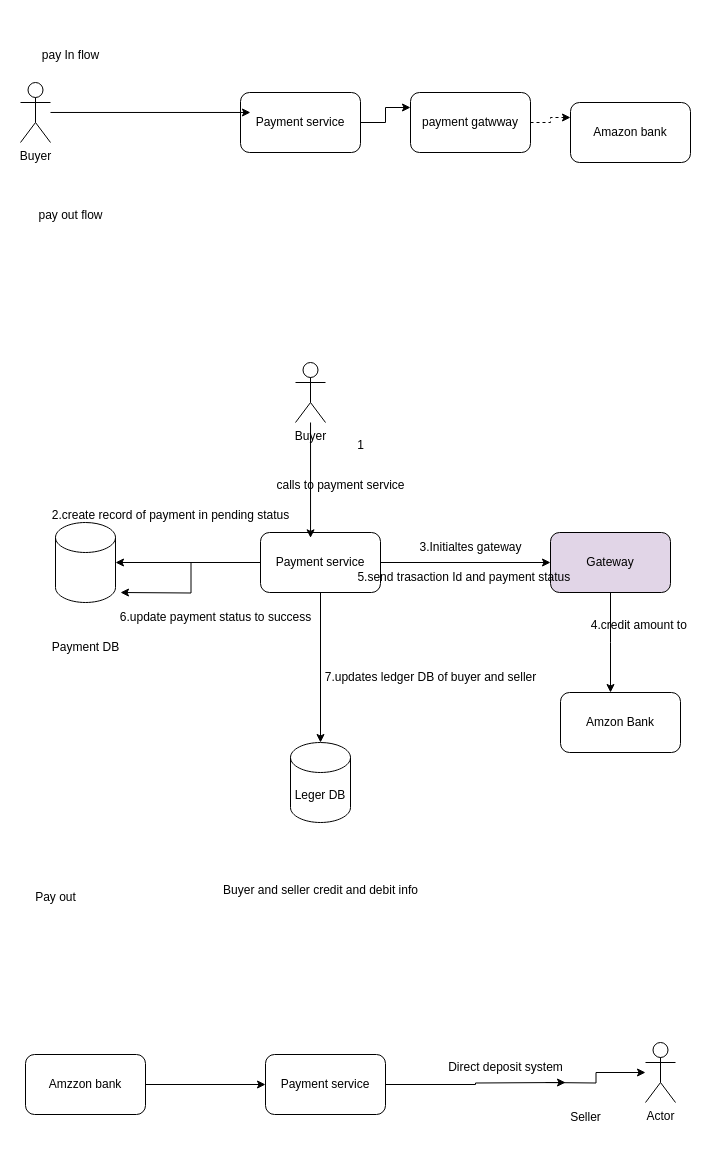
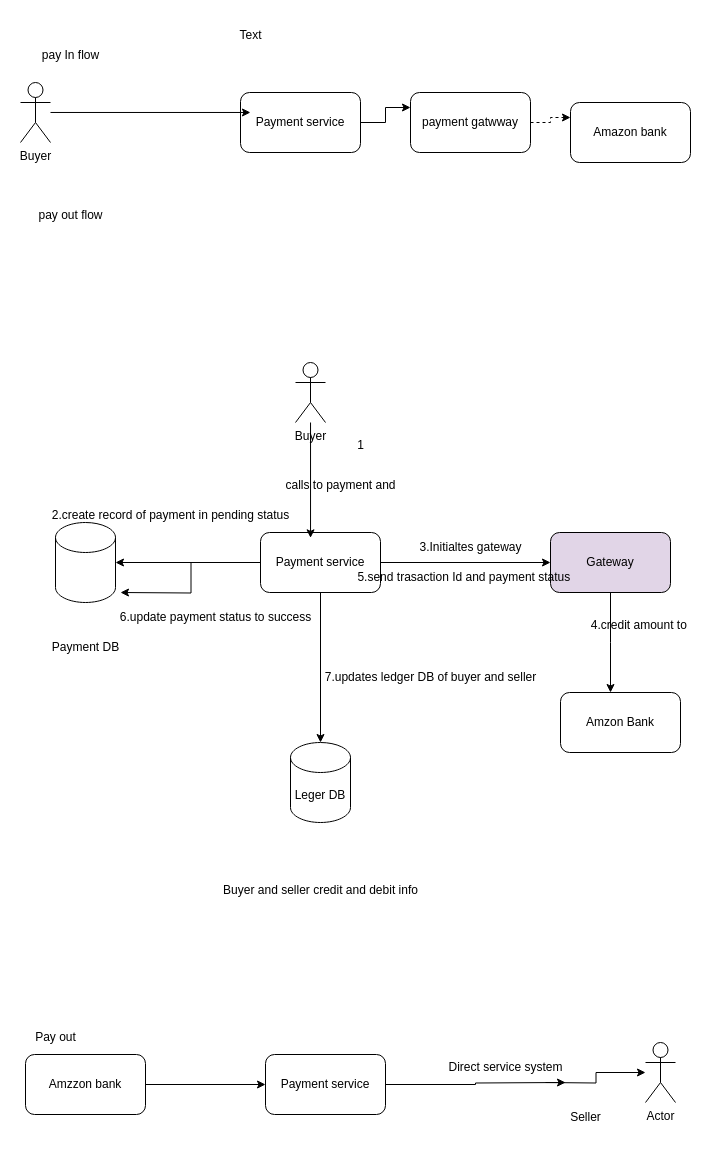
none -> (251, 36)
(341, 486) -> (341, 486)
(56, 898) -> (56, 1038)
(506, 1068) -> (506, 1068)
